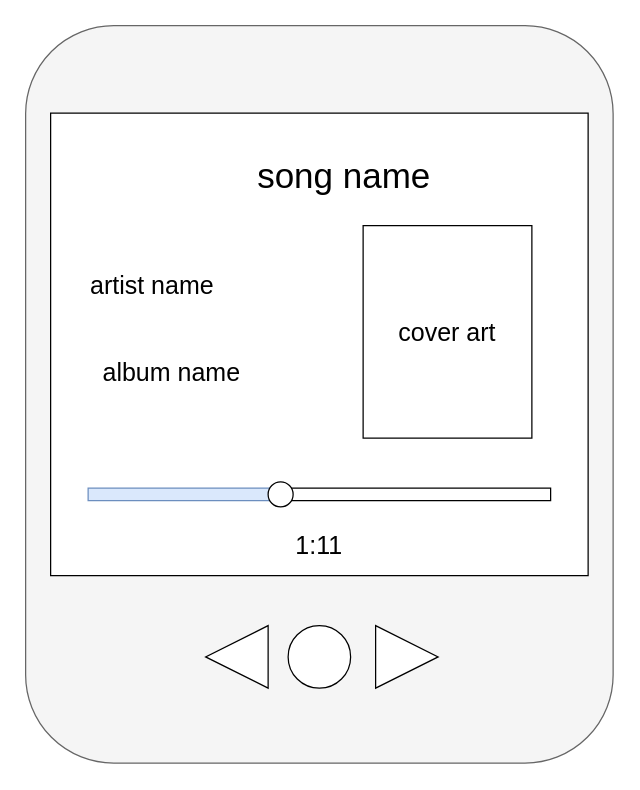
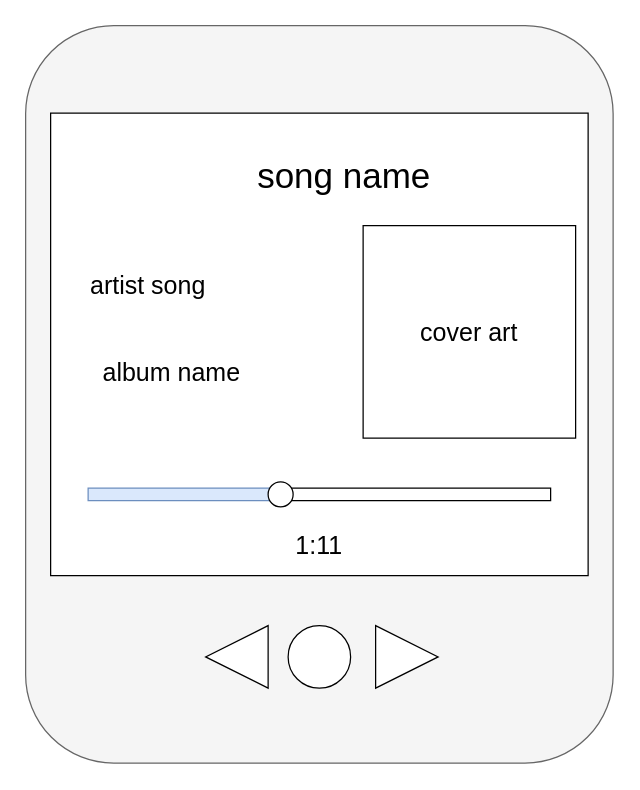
(164, 282) -> (164, 282)
(448, 332) -> (469, 332)
